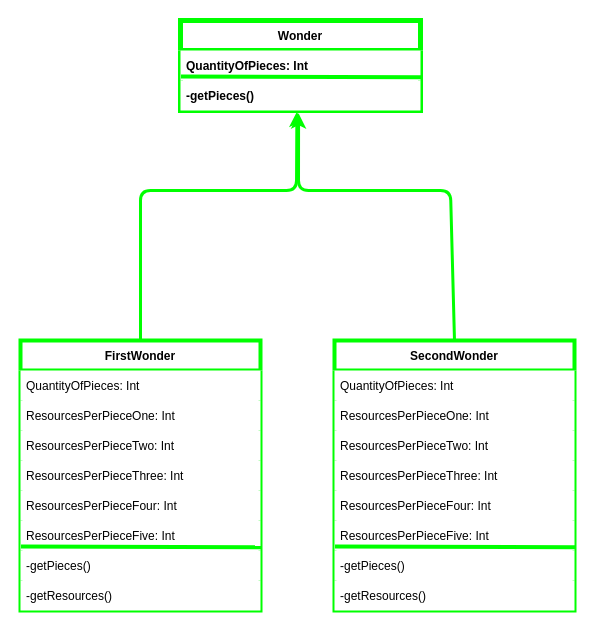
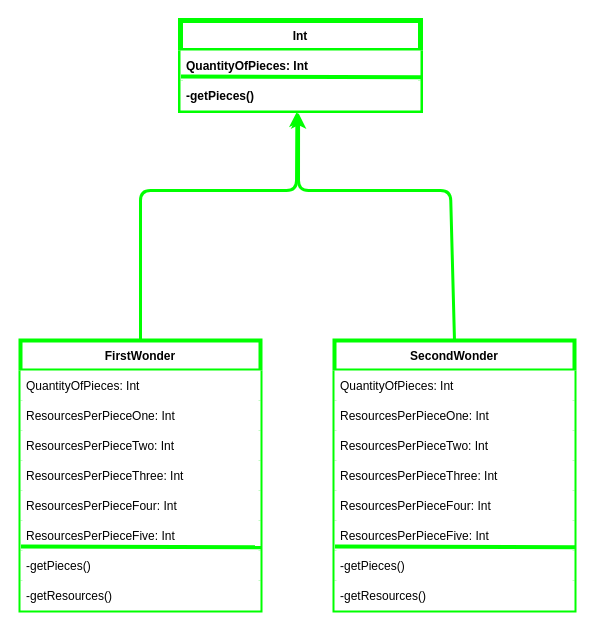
(300, 36) -> (300, 36)
